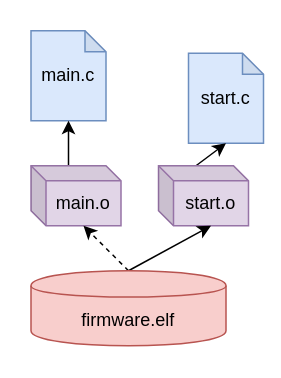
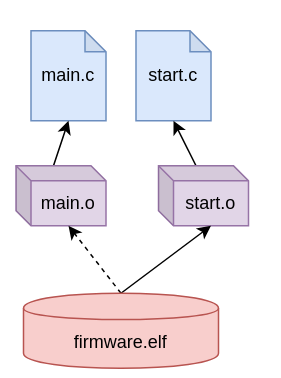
(226, 98) -> (173, 76)
(76, 196) -> (61, 196)
(128, 308) -> (121, 331)
